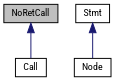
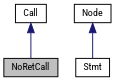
(31, 46) -> (31, 46)
(93, 46) -> (93, 46)
